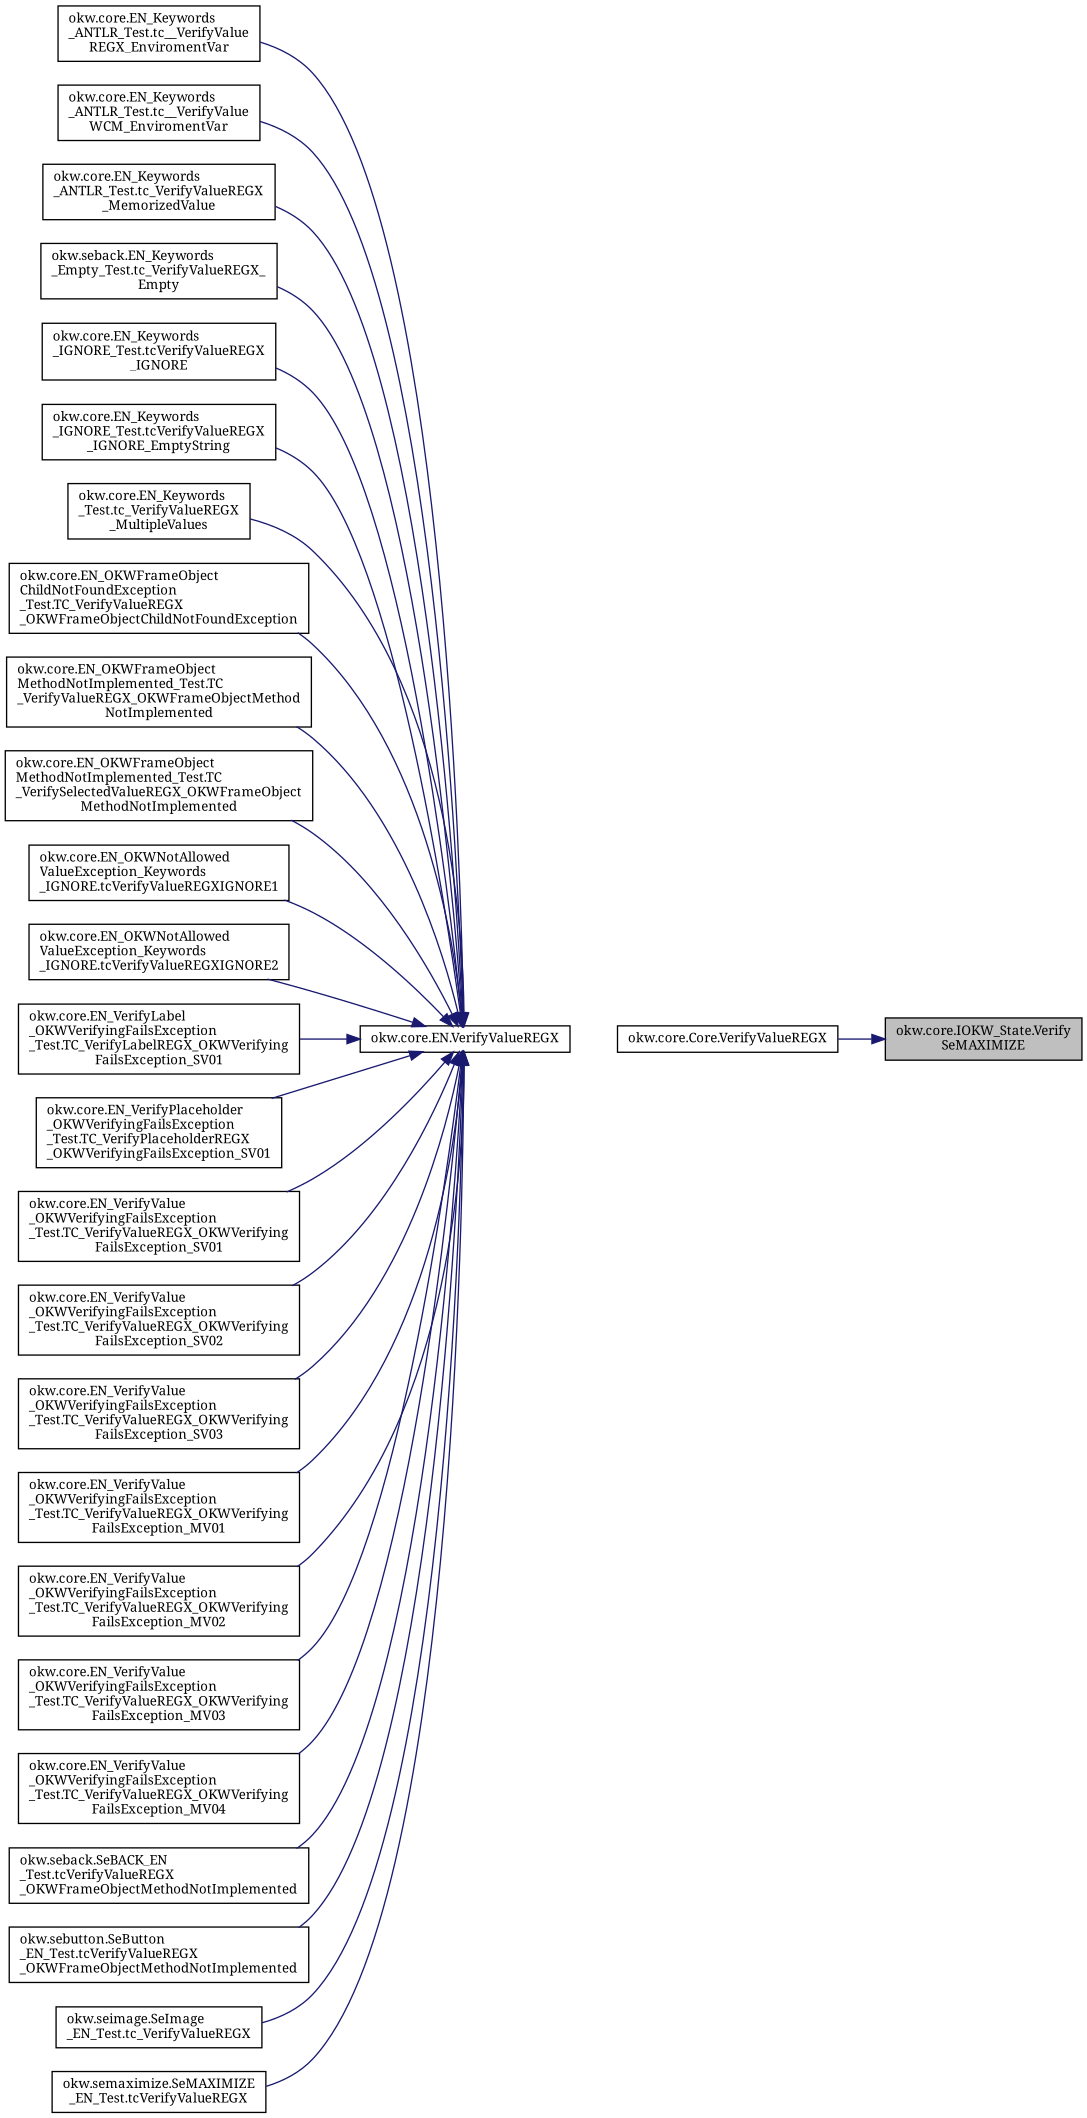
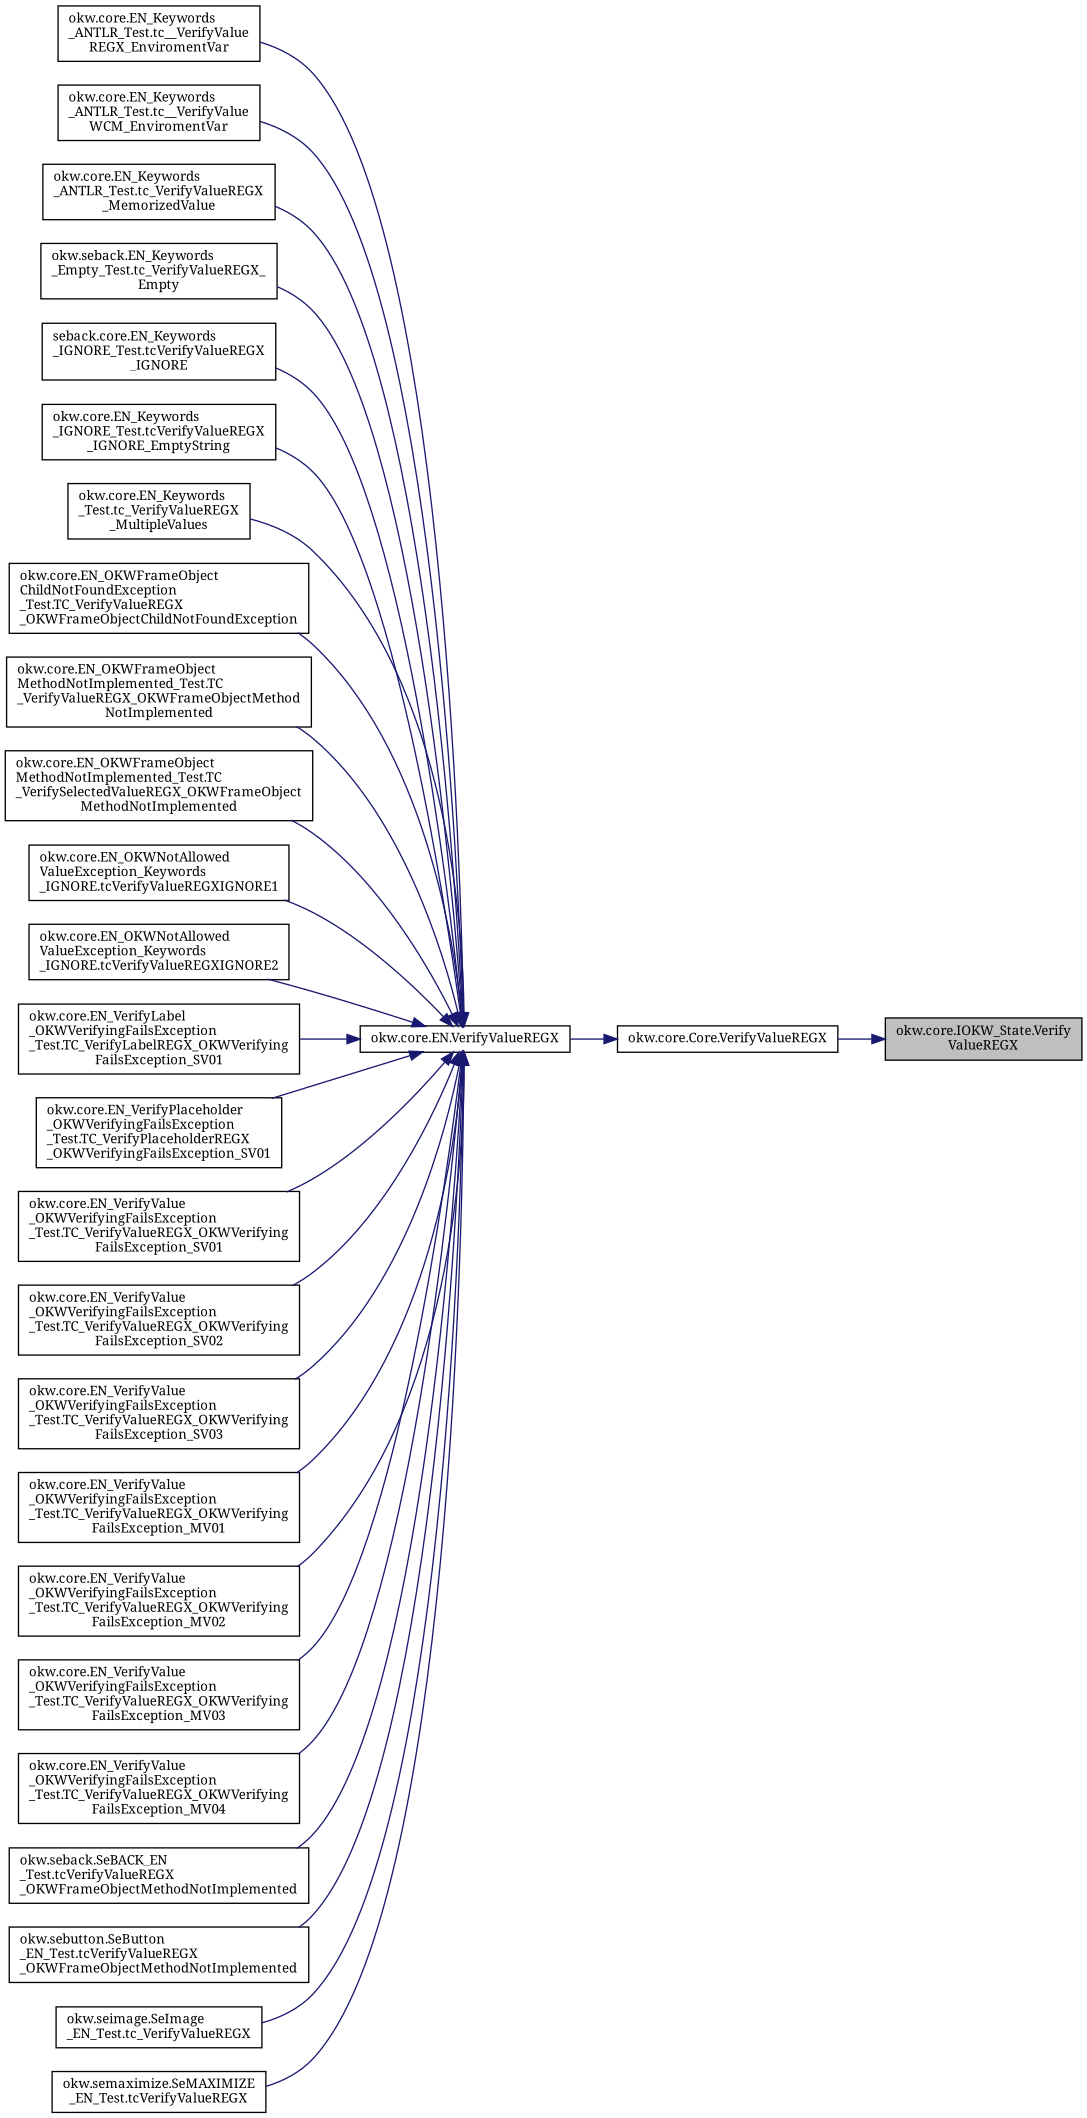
(159, 352) -> (159, 352)
none -> (587, 1039)
(984, 1039) -> (984, 1039)
